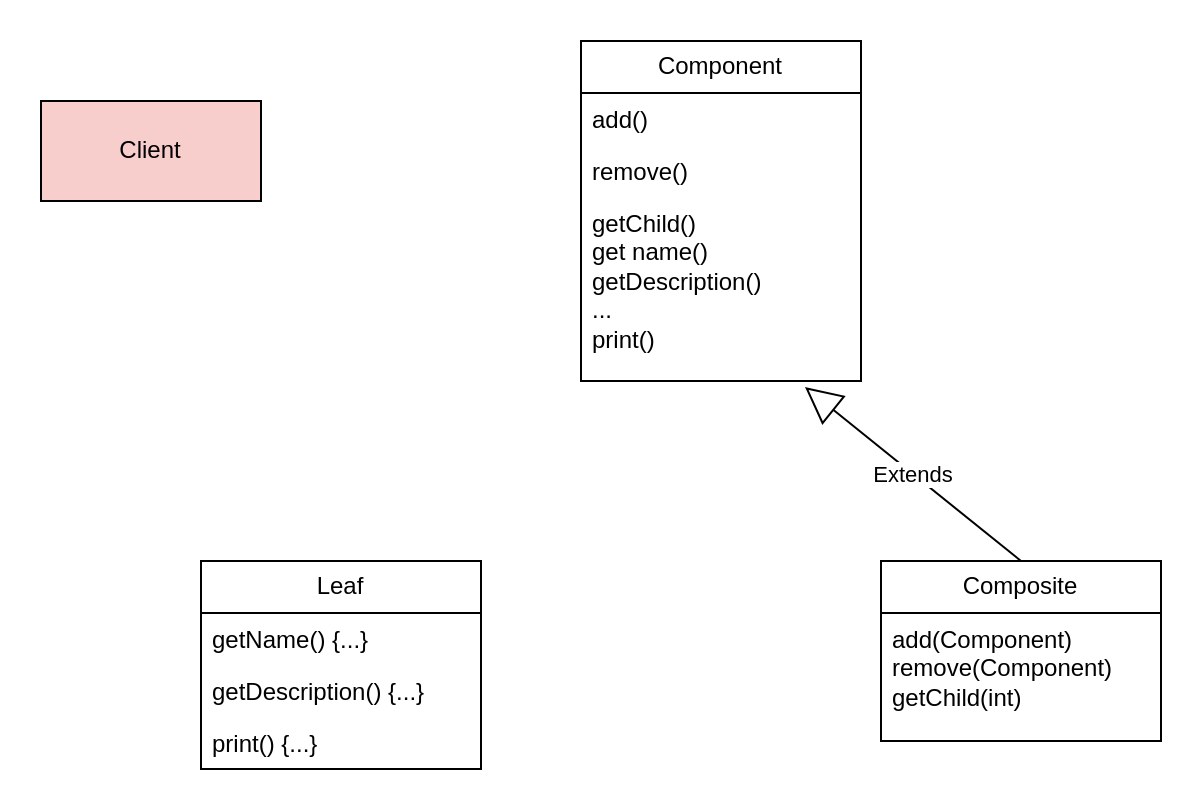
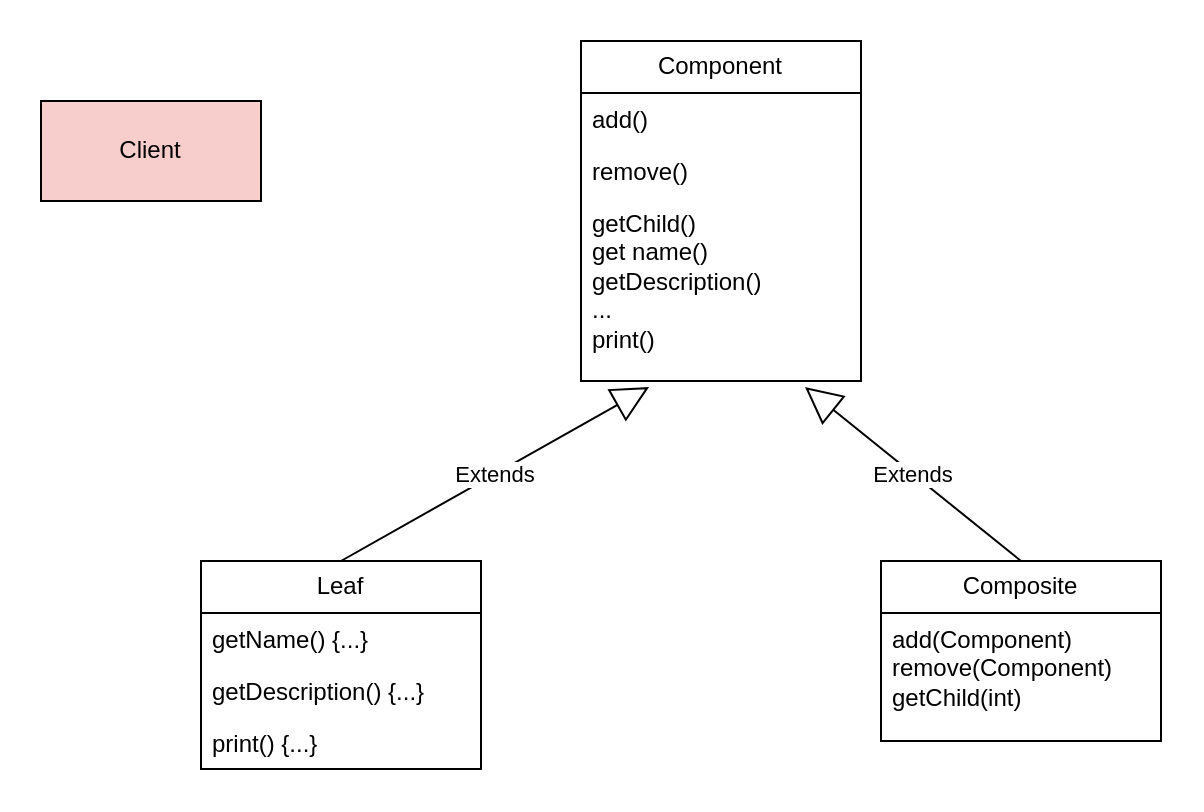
none -> (409, 523)
